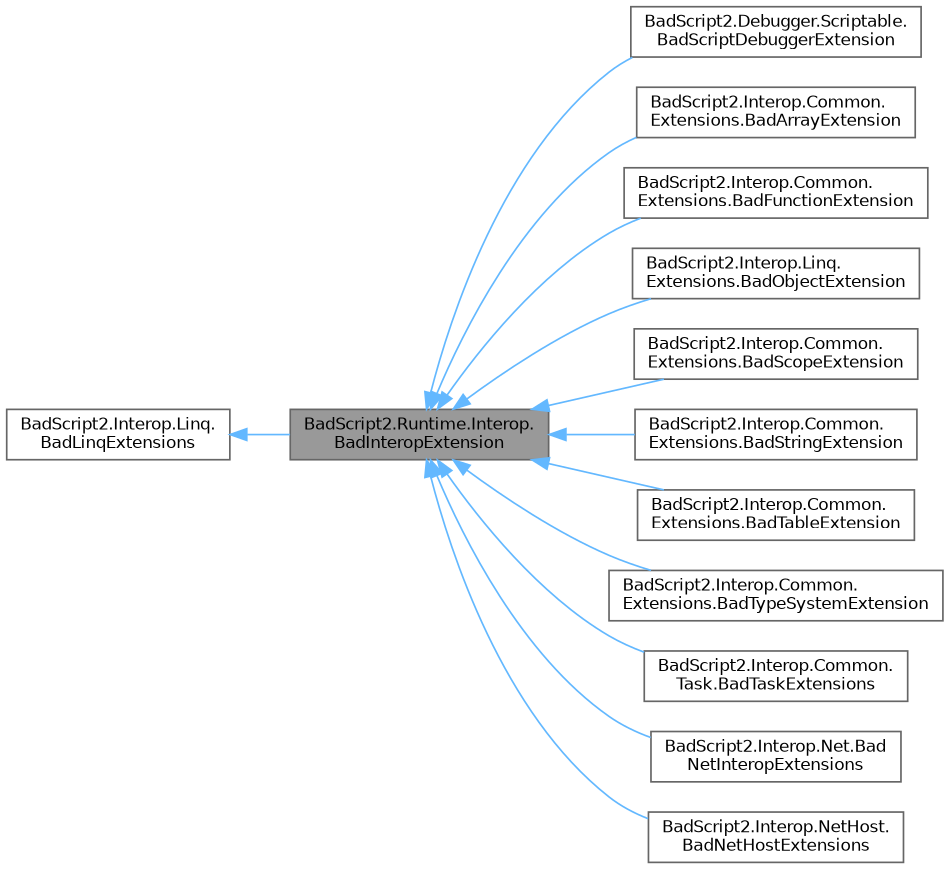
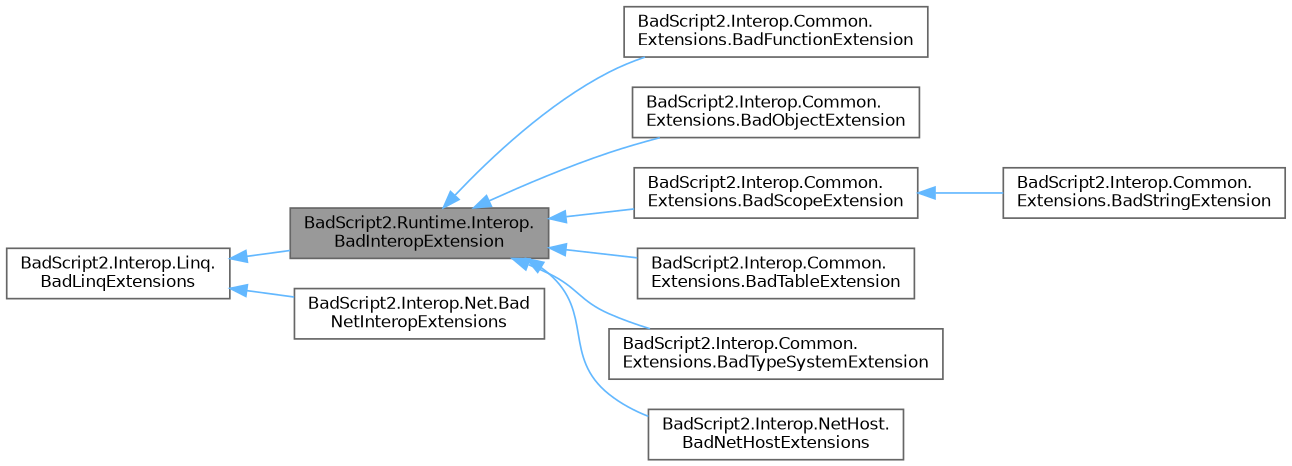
(776, 32) -> none
(776, 112) -> none
(776, 273) -> (776, 112)
(601, 435) -> (969, 193)
(521, 627) -> (270, 294)
(776, 676) -> none
